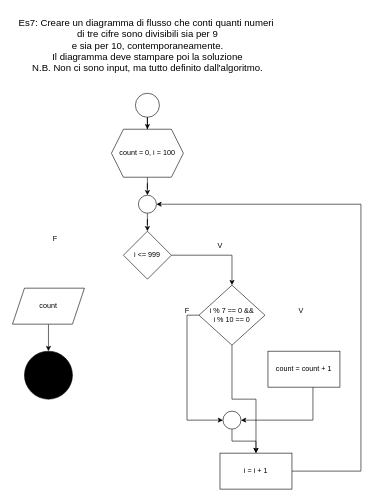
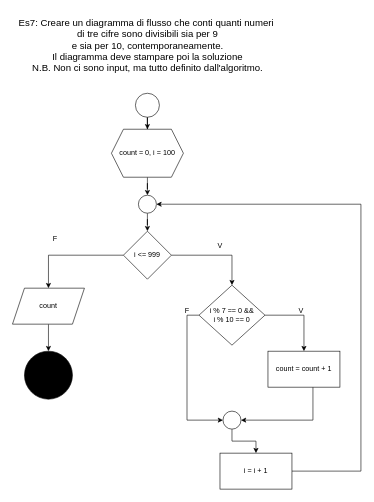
none -> (48, 268)
(237, 399) -> (303, 315)
